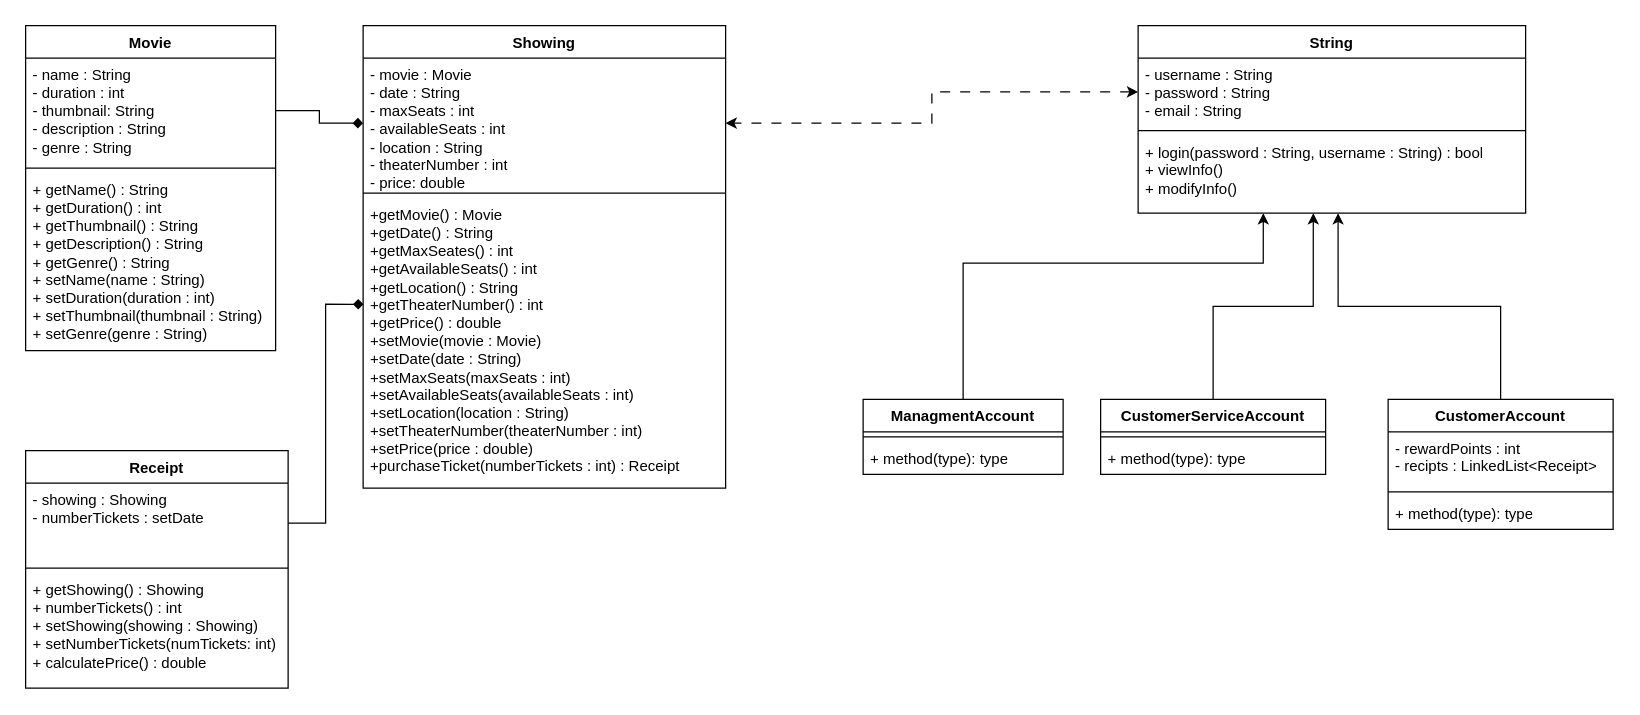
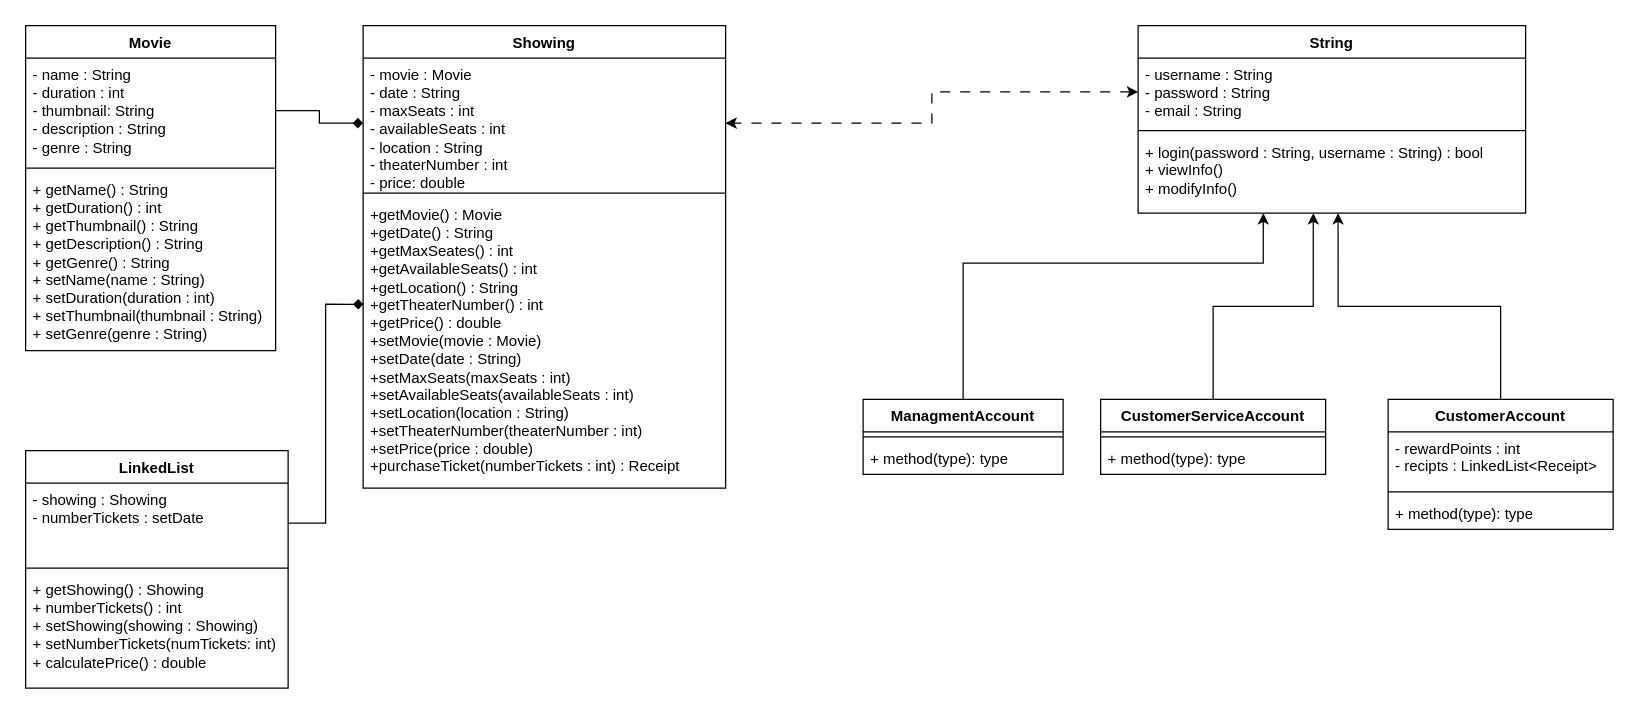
(157, 468) -> (157, 468)
